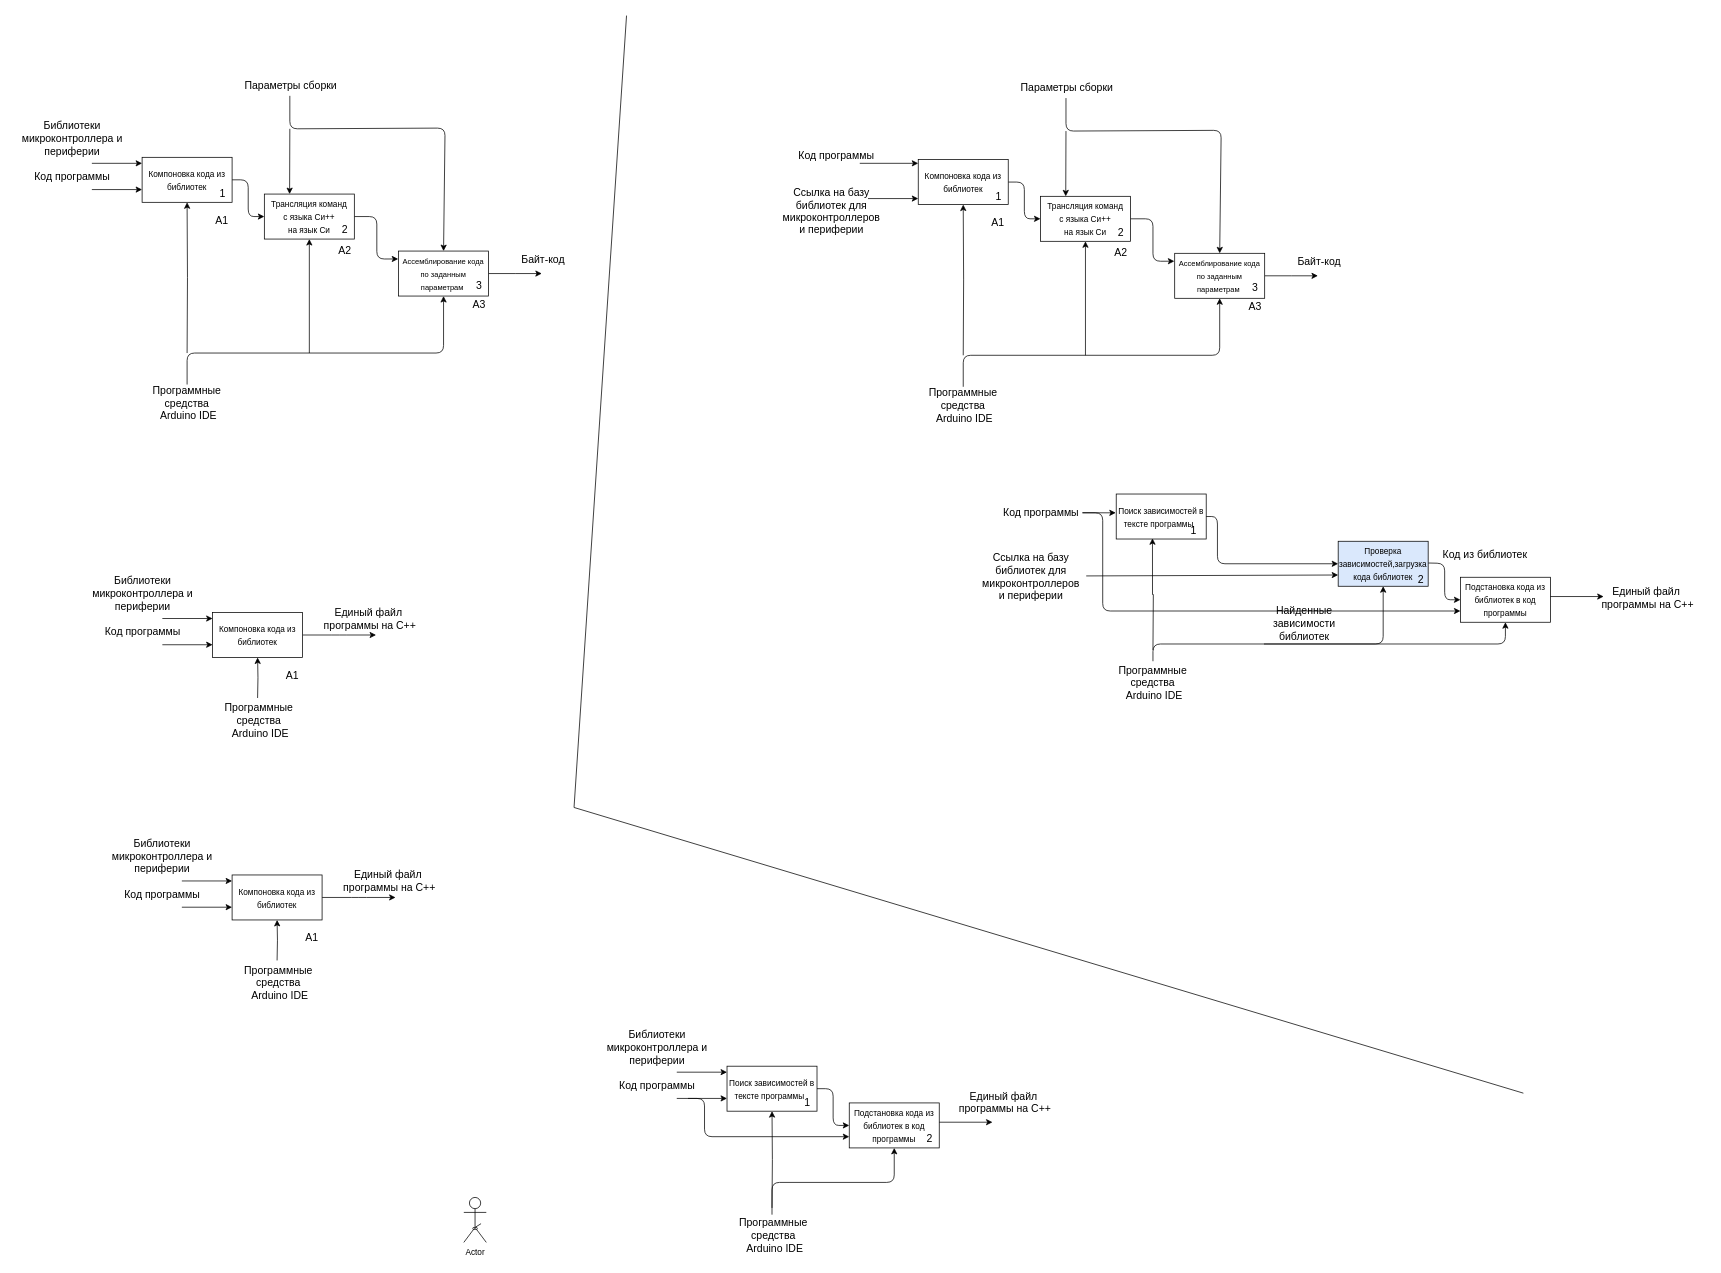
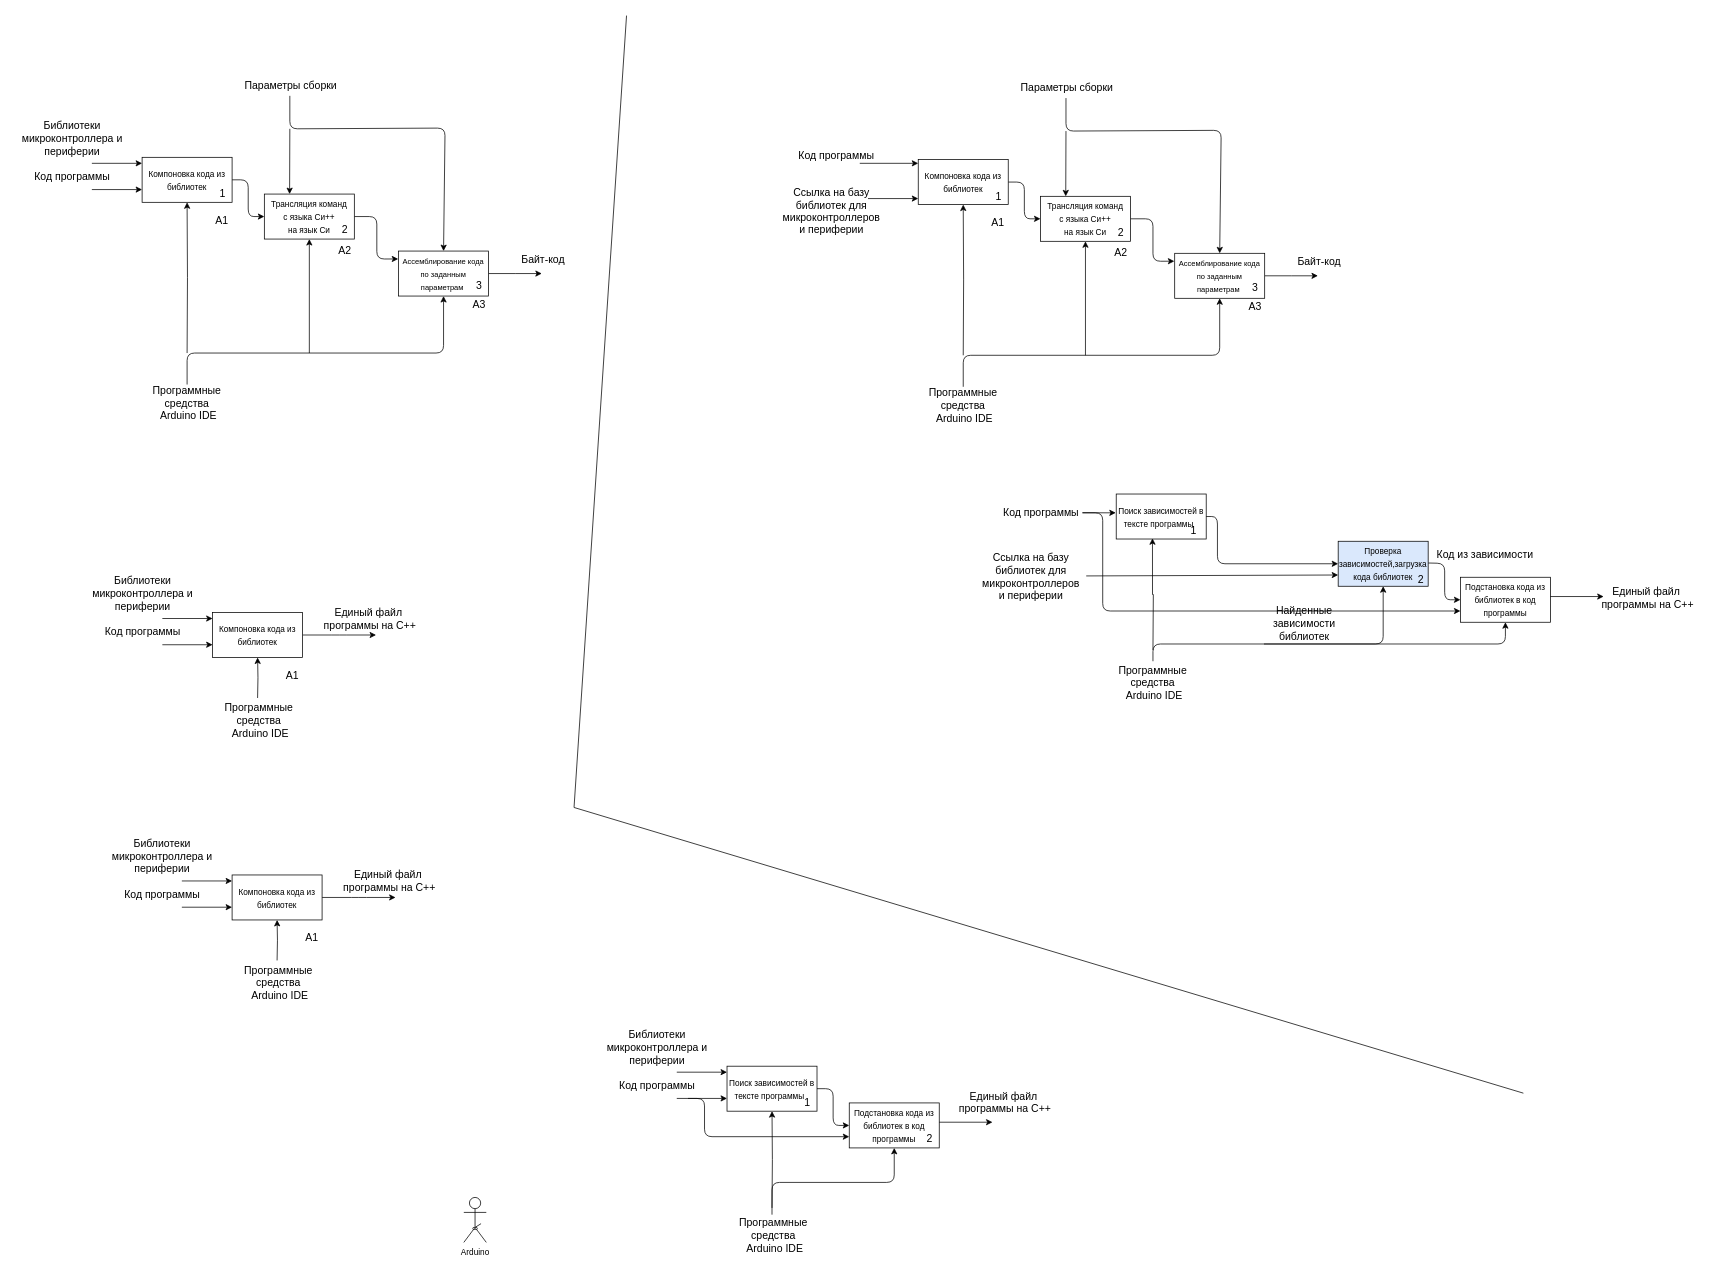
(1485, 555) -> (1485, 555)
(476, 1253) -> (476, 1253)
